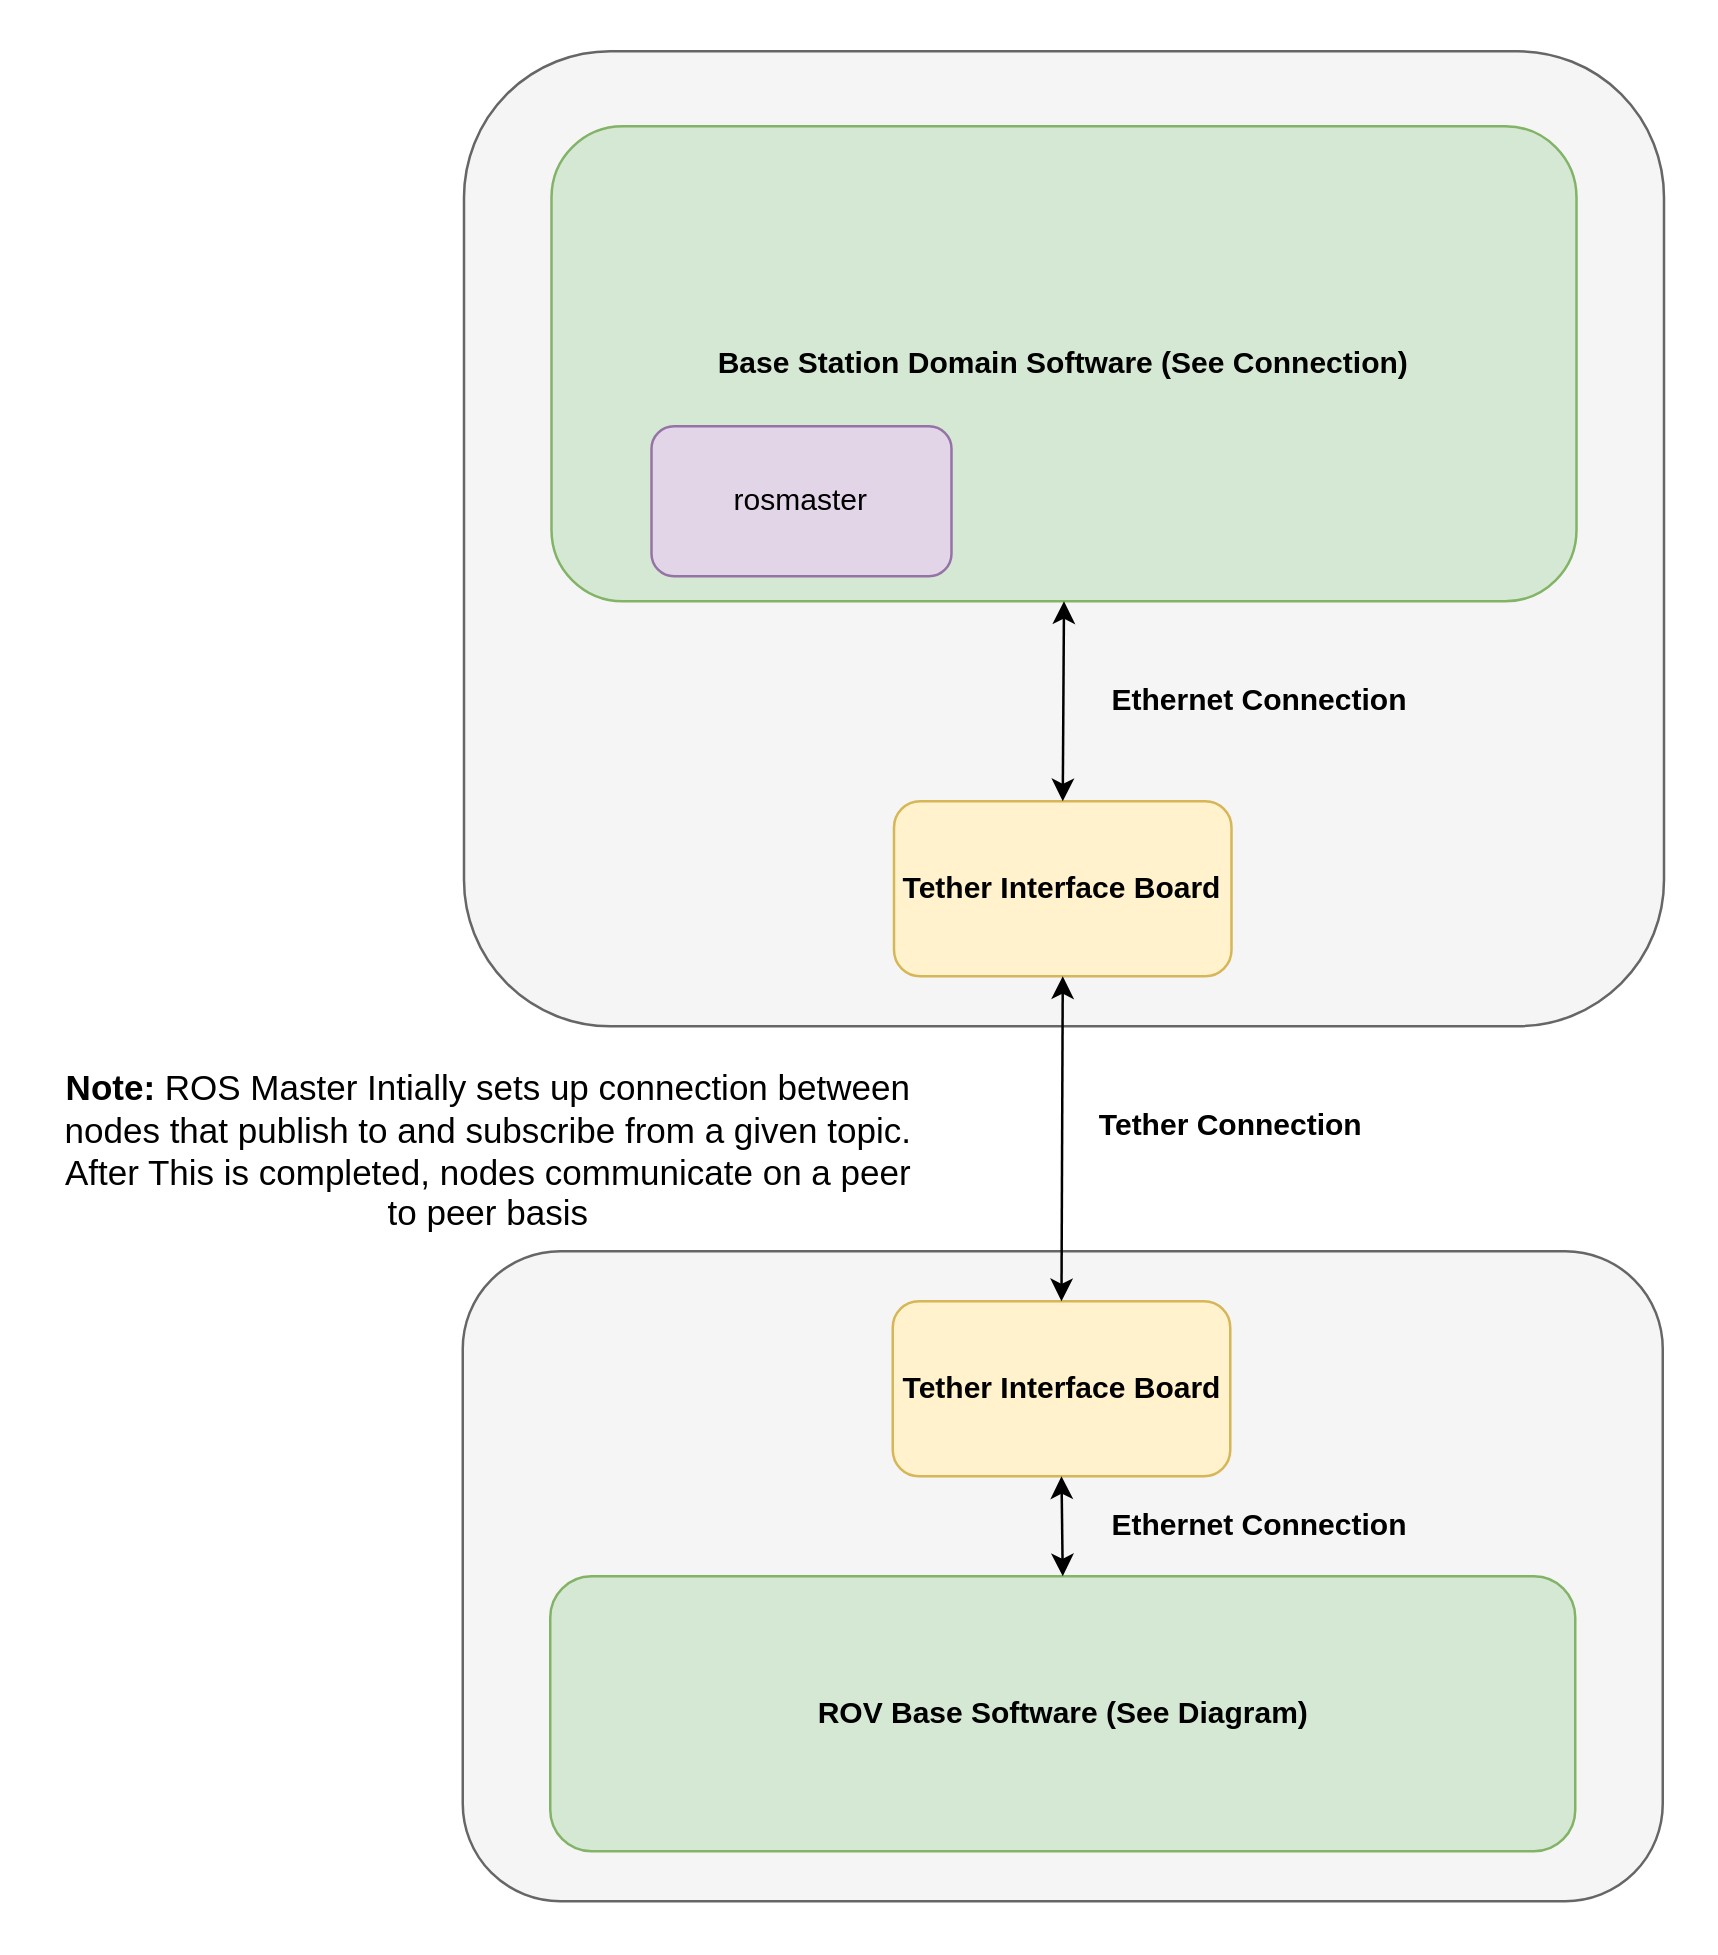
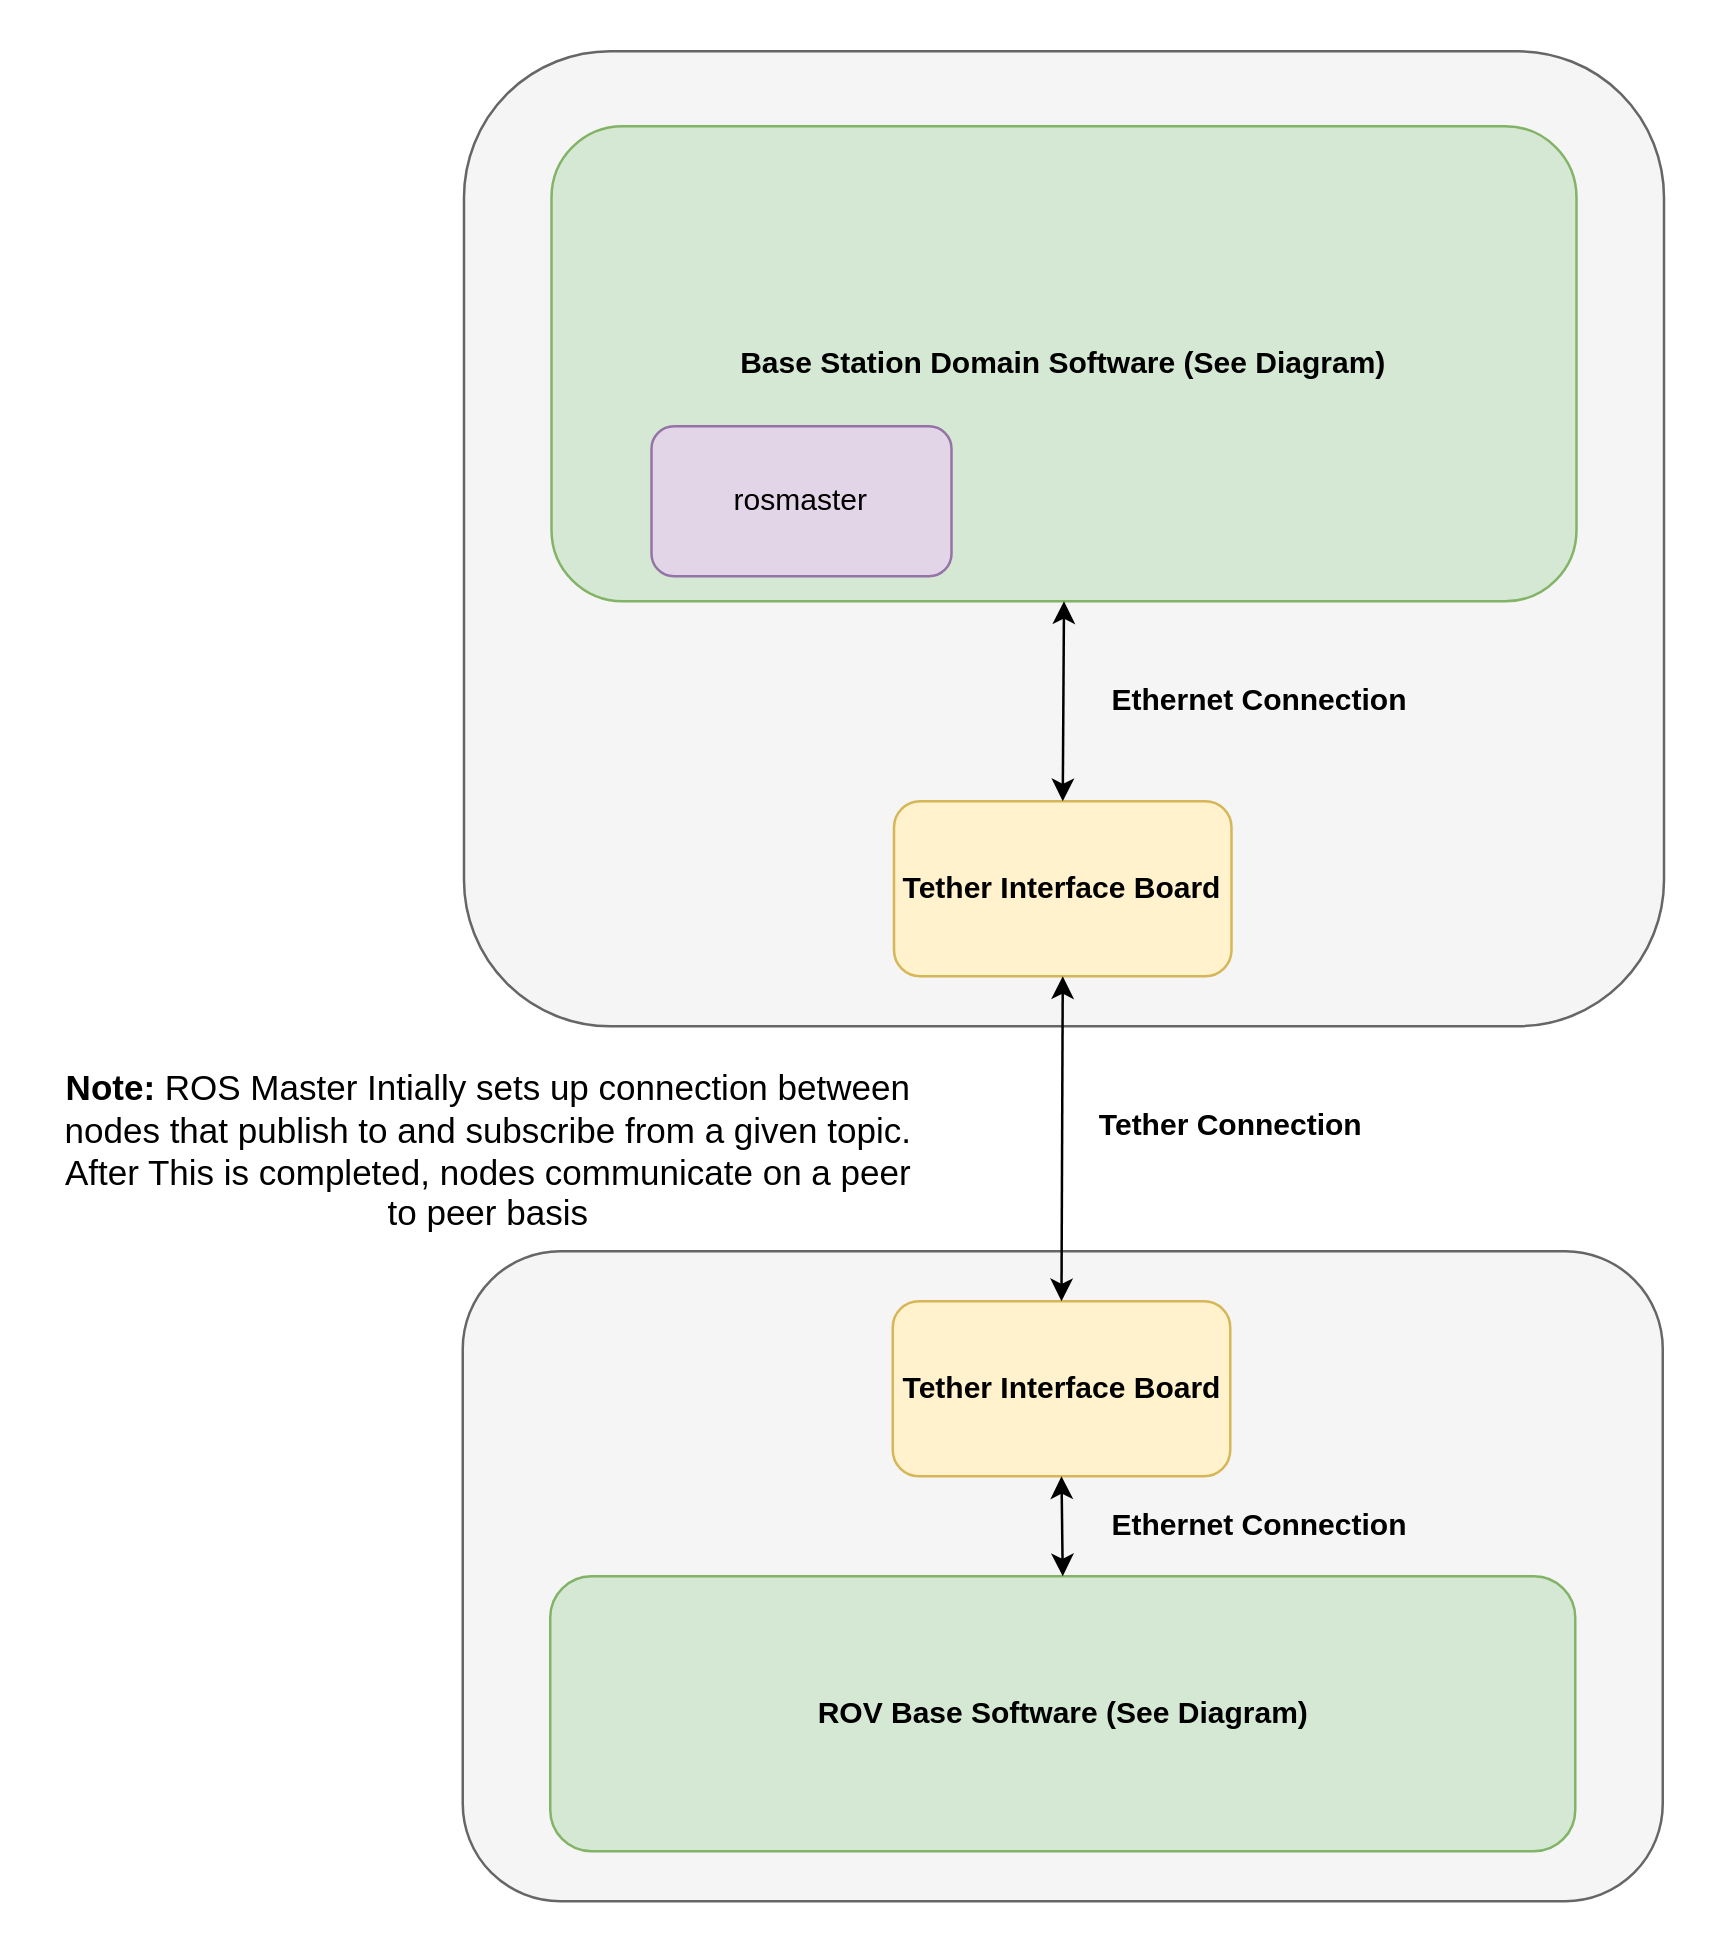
(1064, 364) -> (1064, 364)
